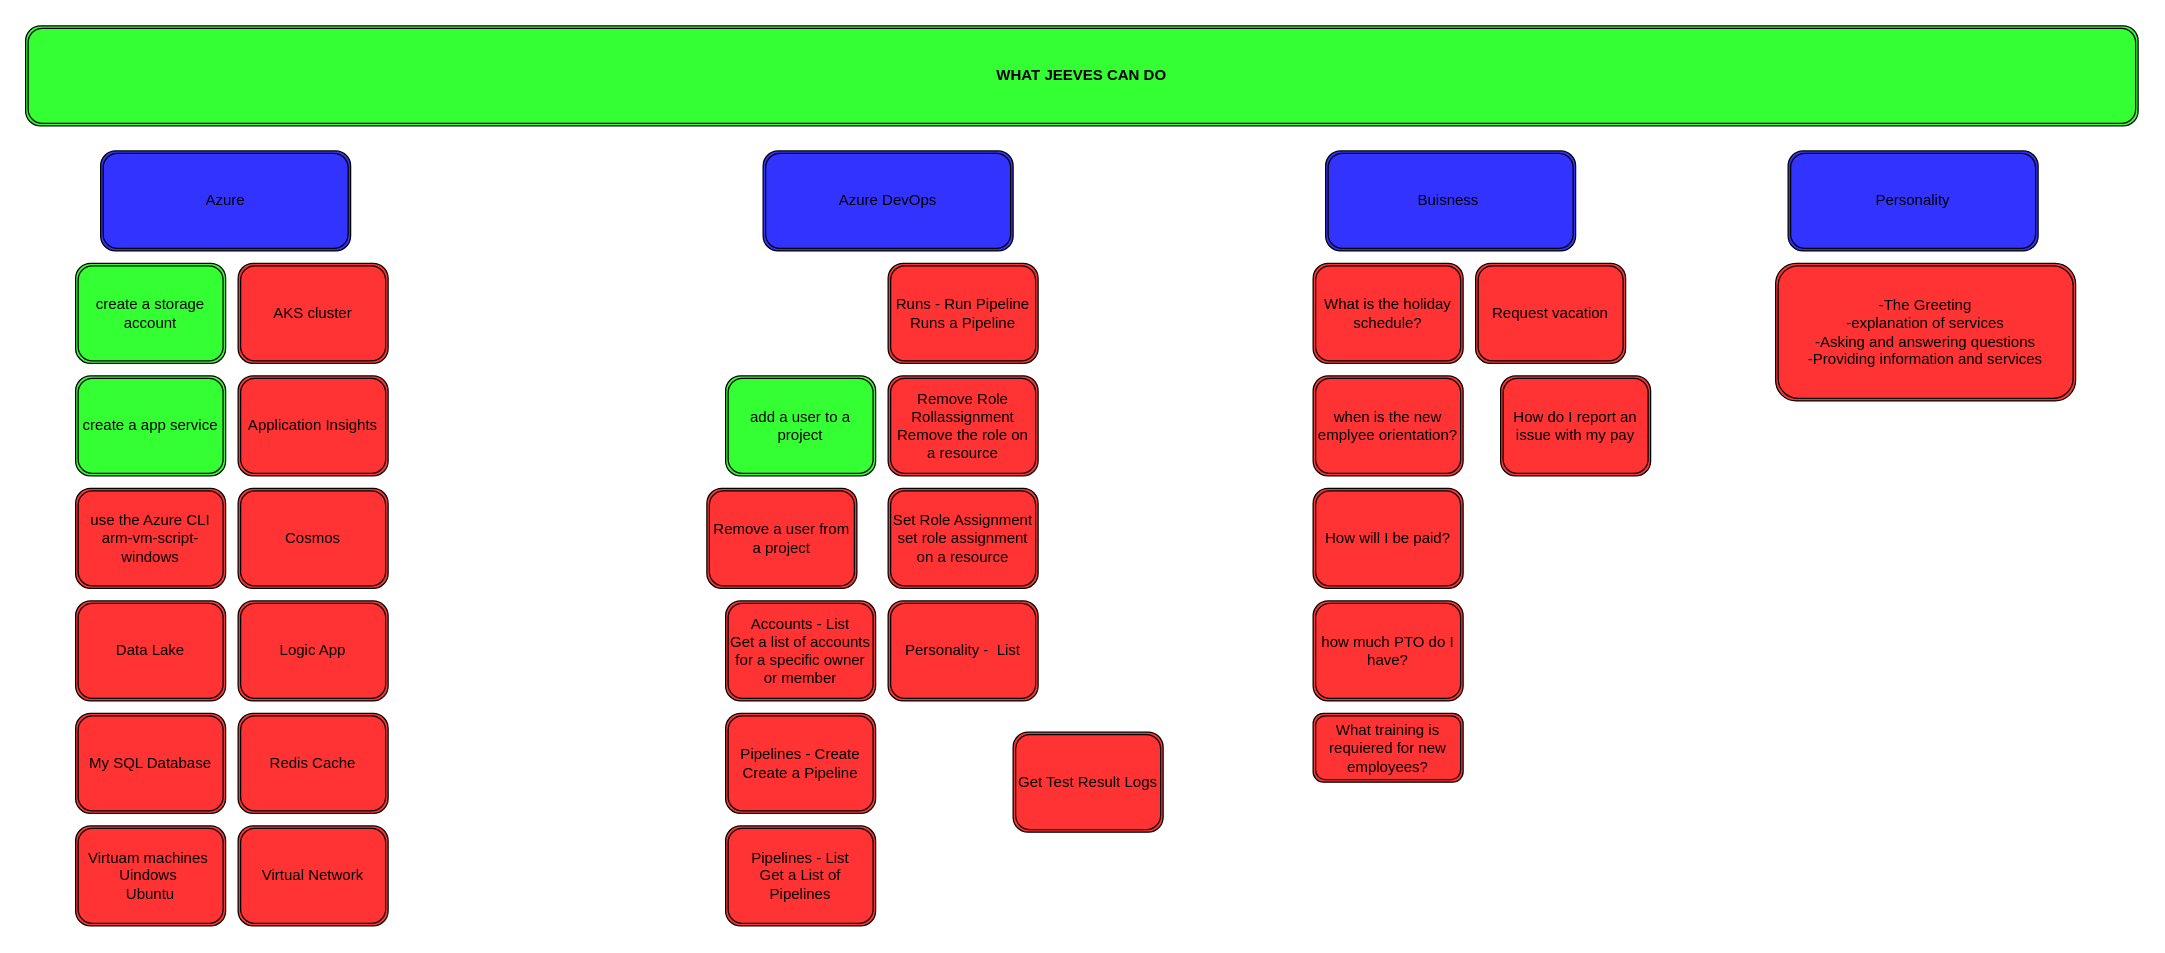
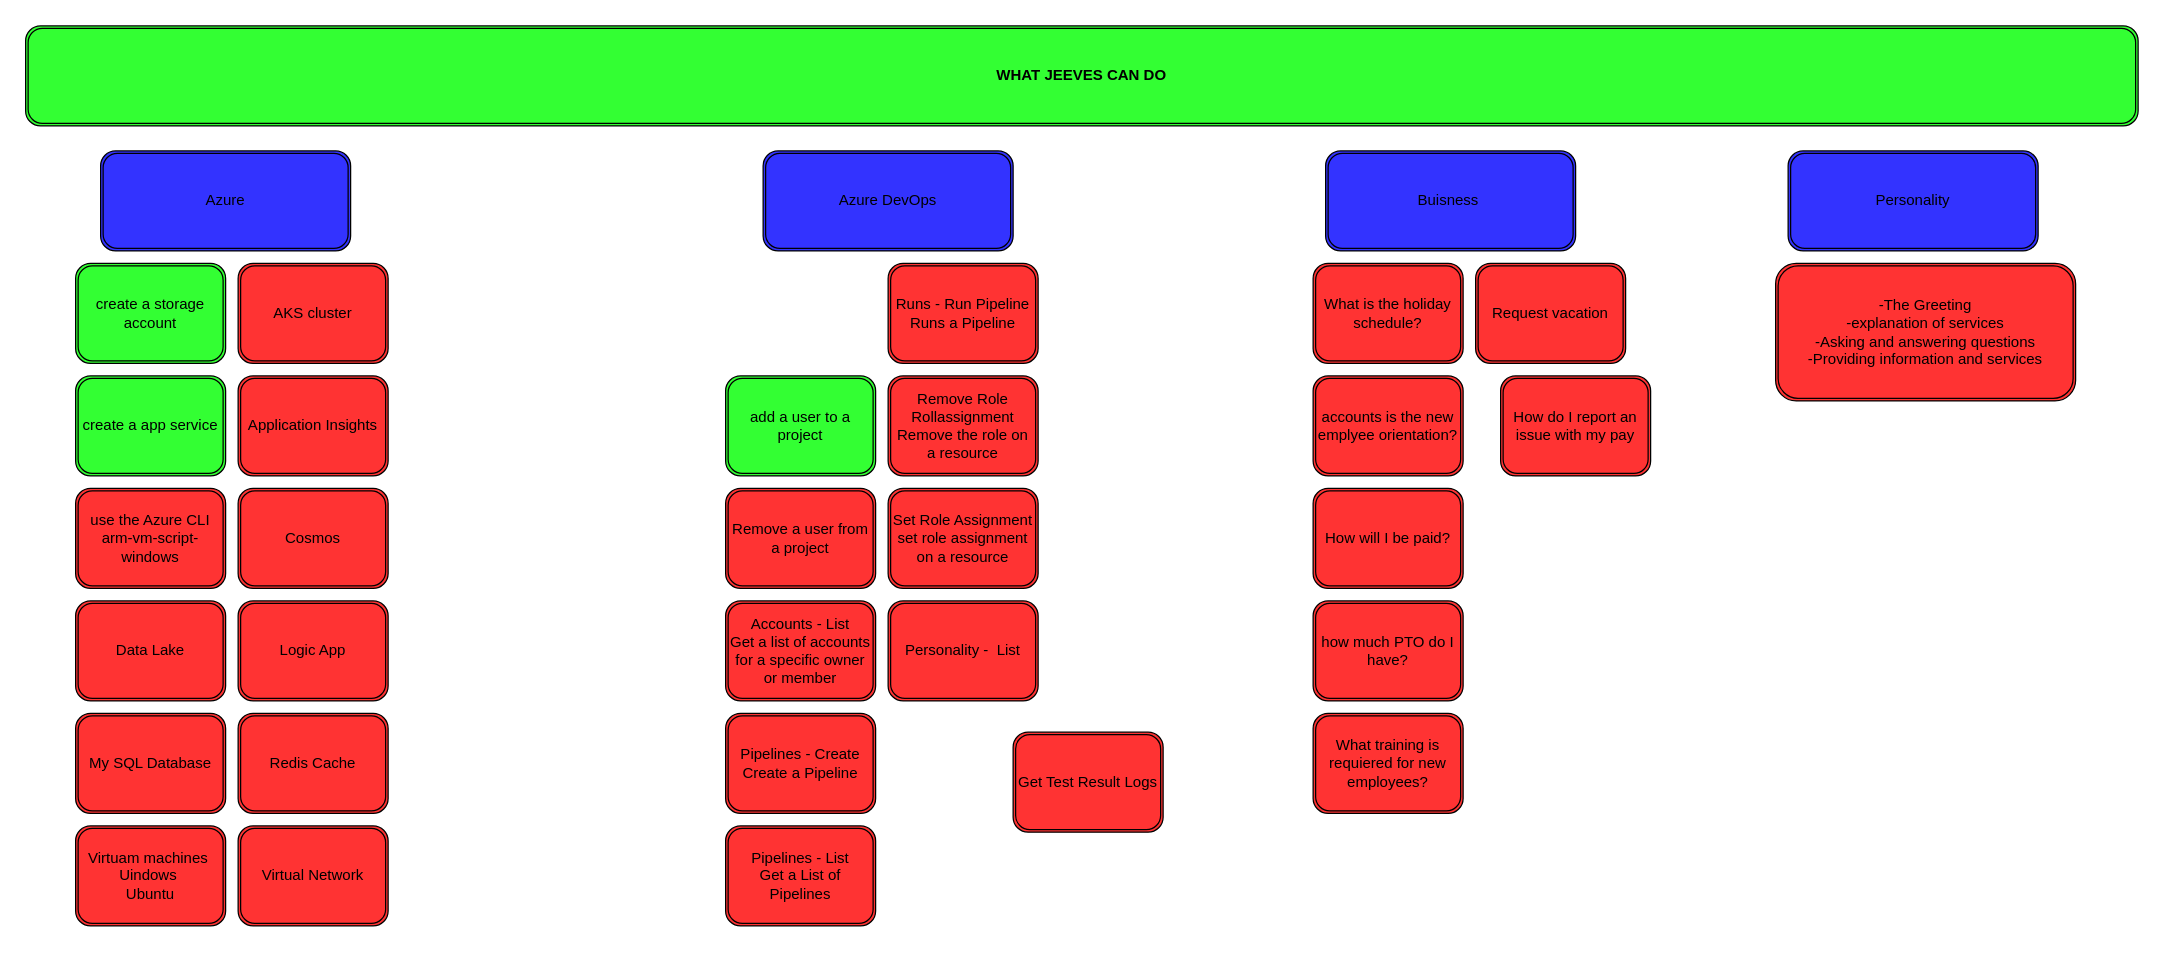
(1388, 426) -> (1388, 426)
(782, 538) -> (801, 538)
(1388, 748) -> (1388, 763)
